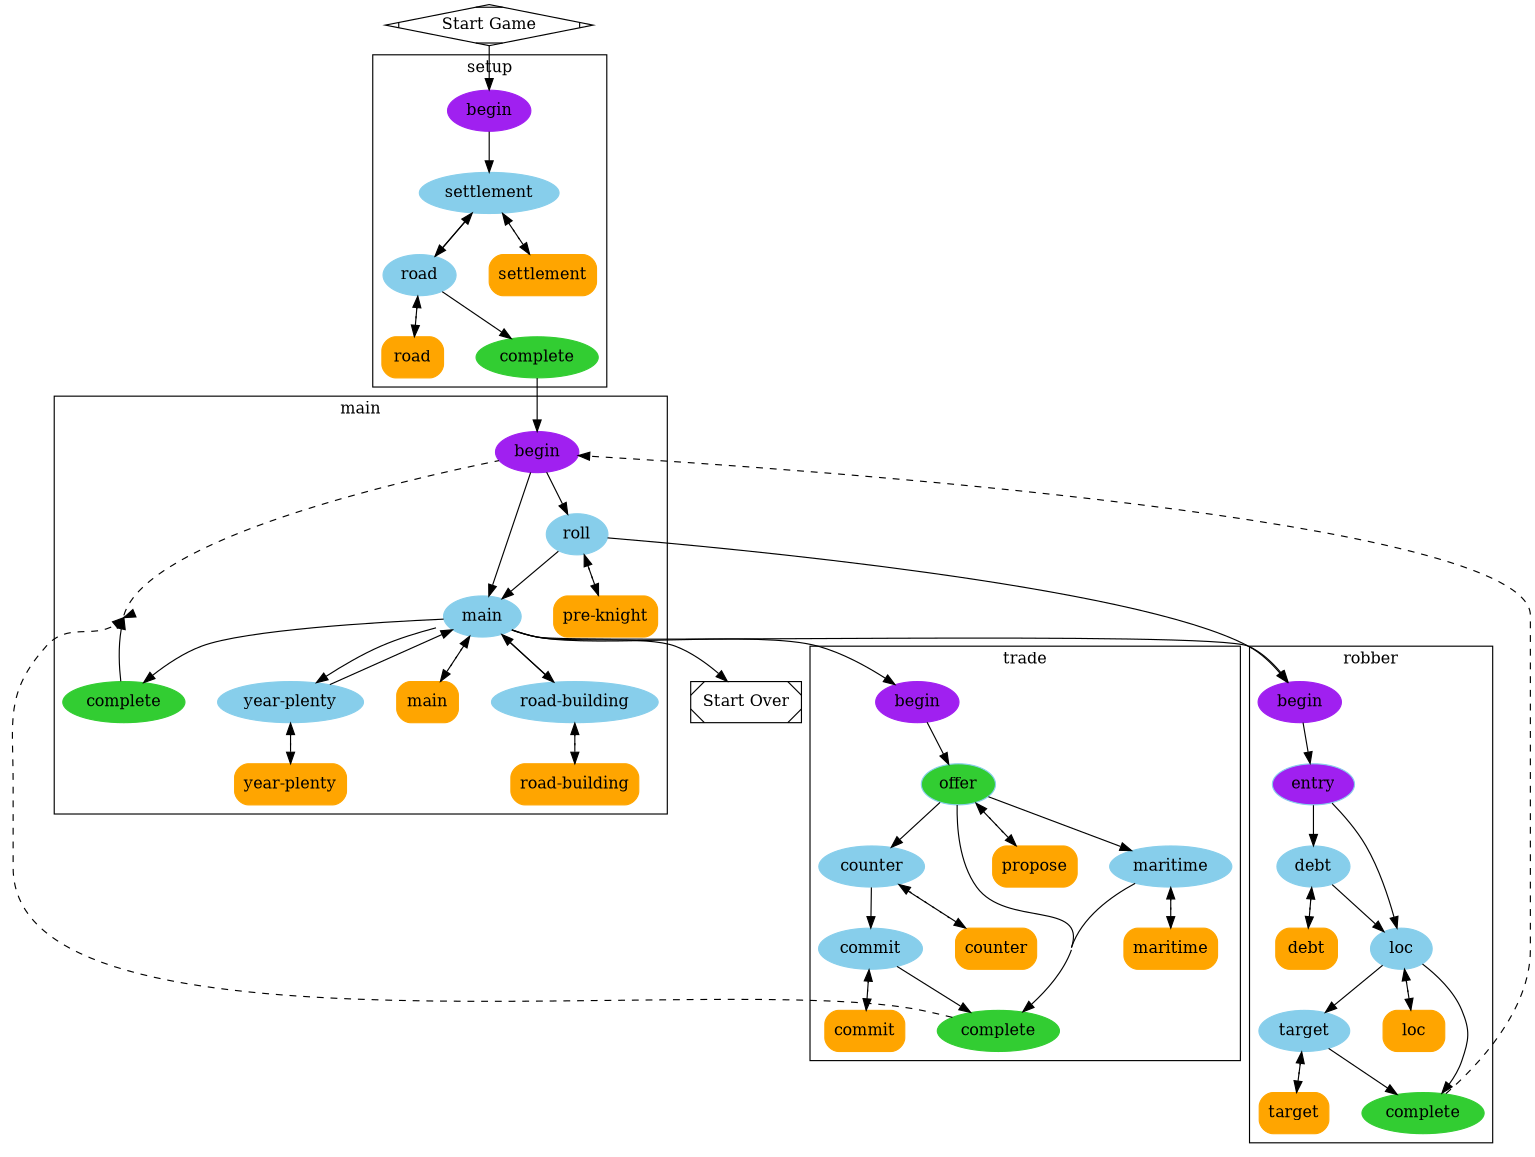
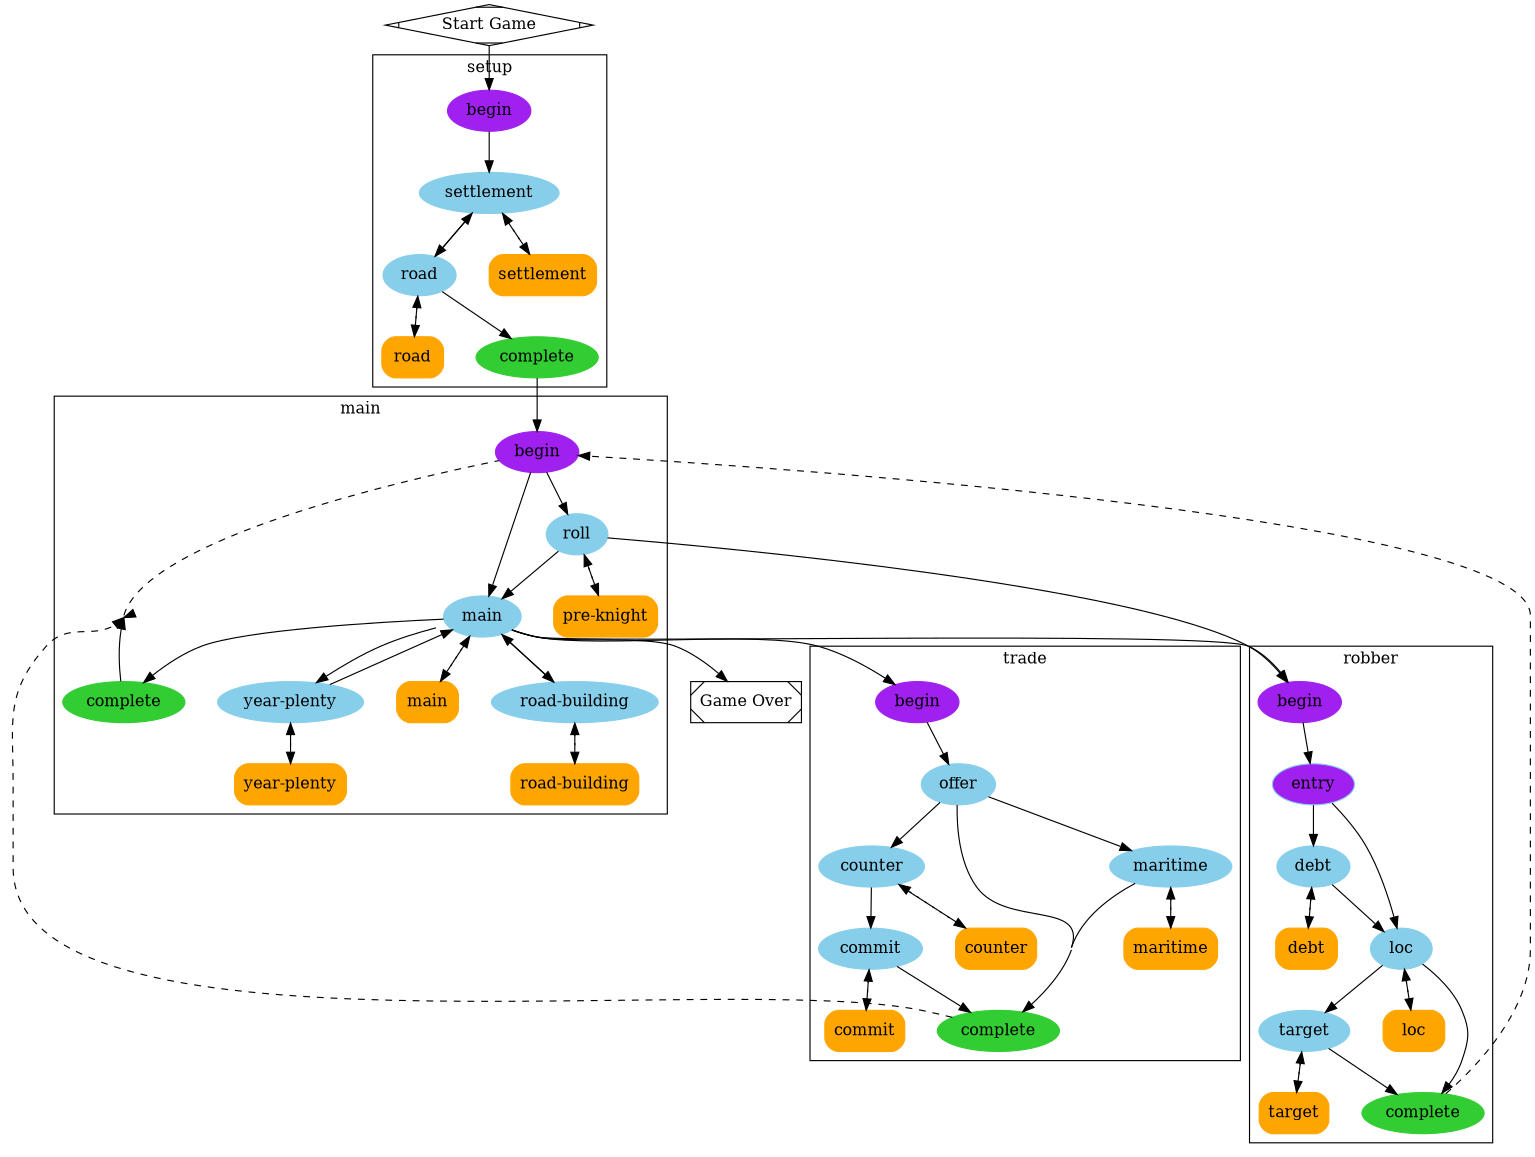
(746, 702) -> (746, 702)
(958, 784) -> (958, 784)
(1035, 867) -> none
